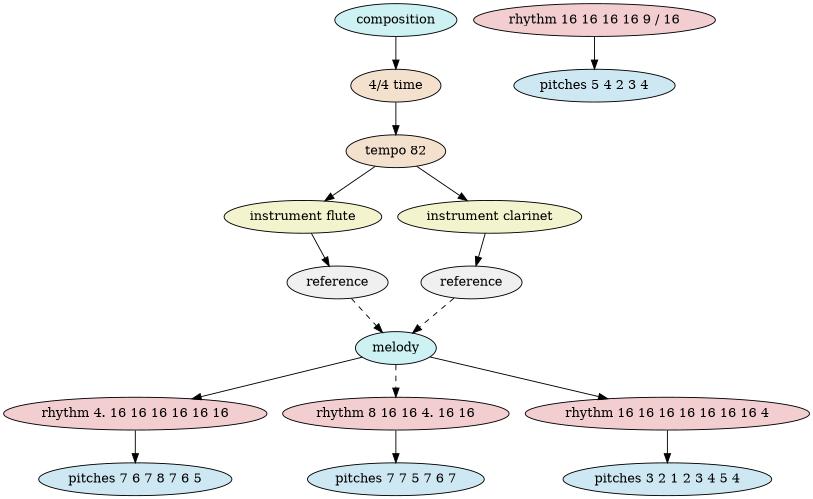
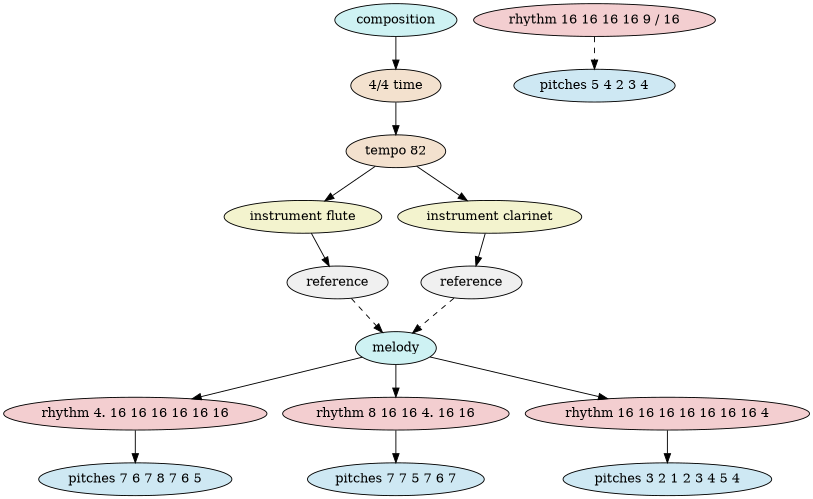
(594, 48) -> (594, 48)
(396, 376) -> (396, 376)
